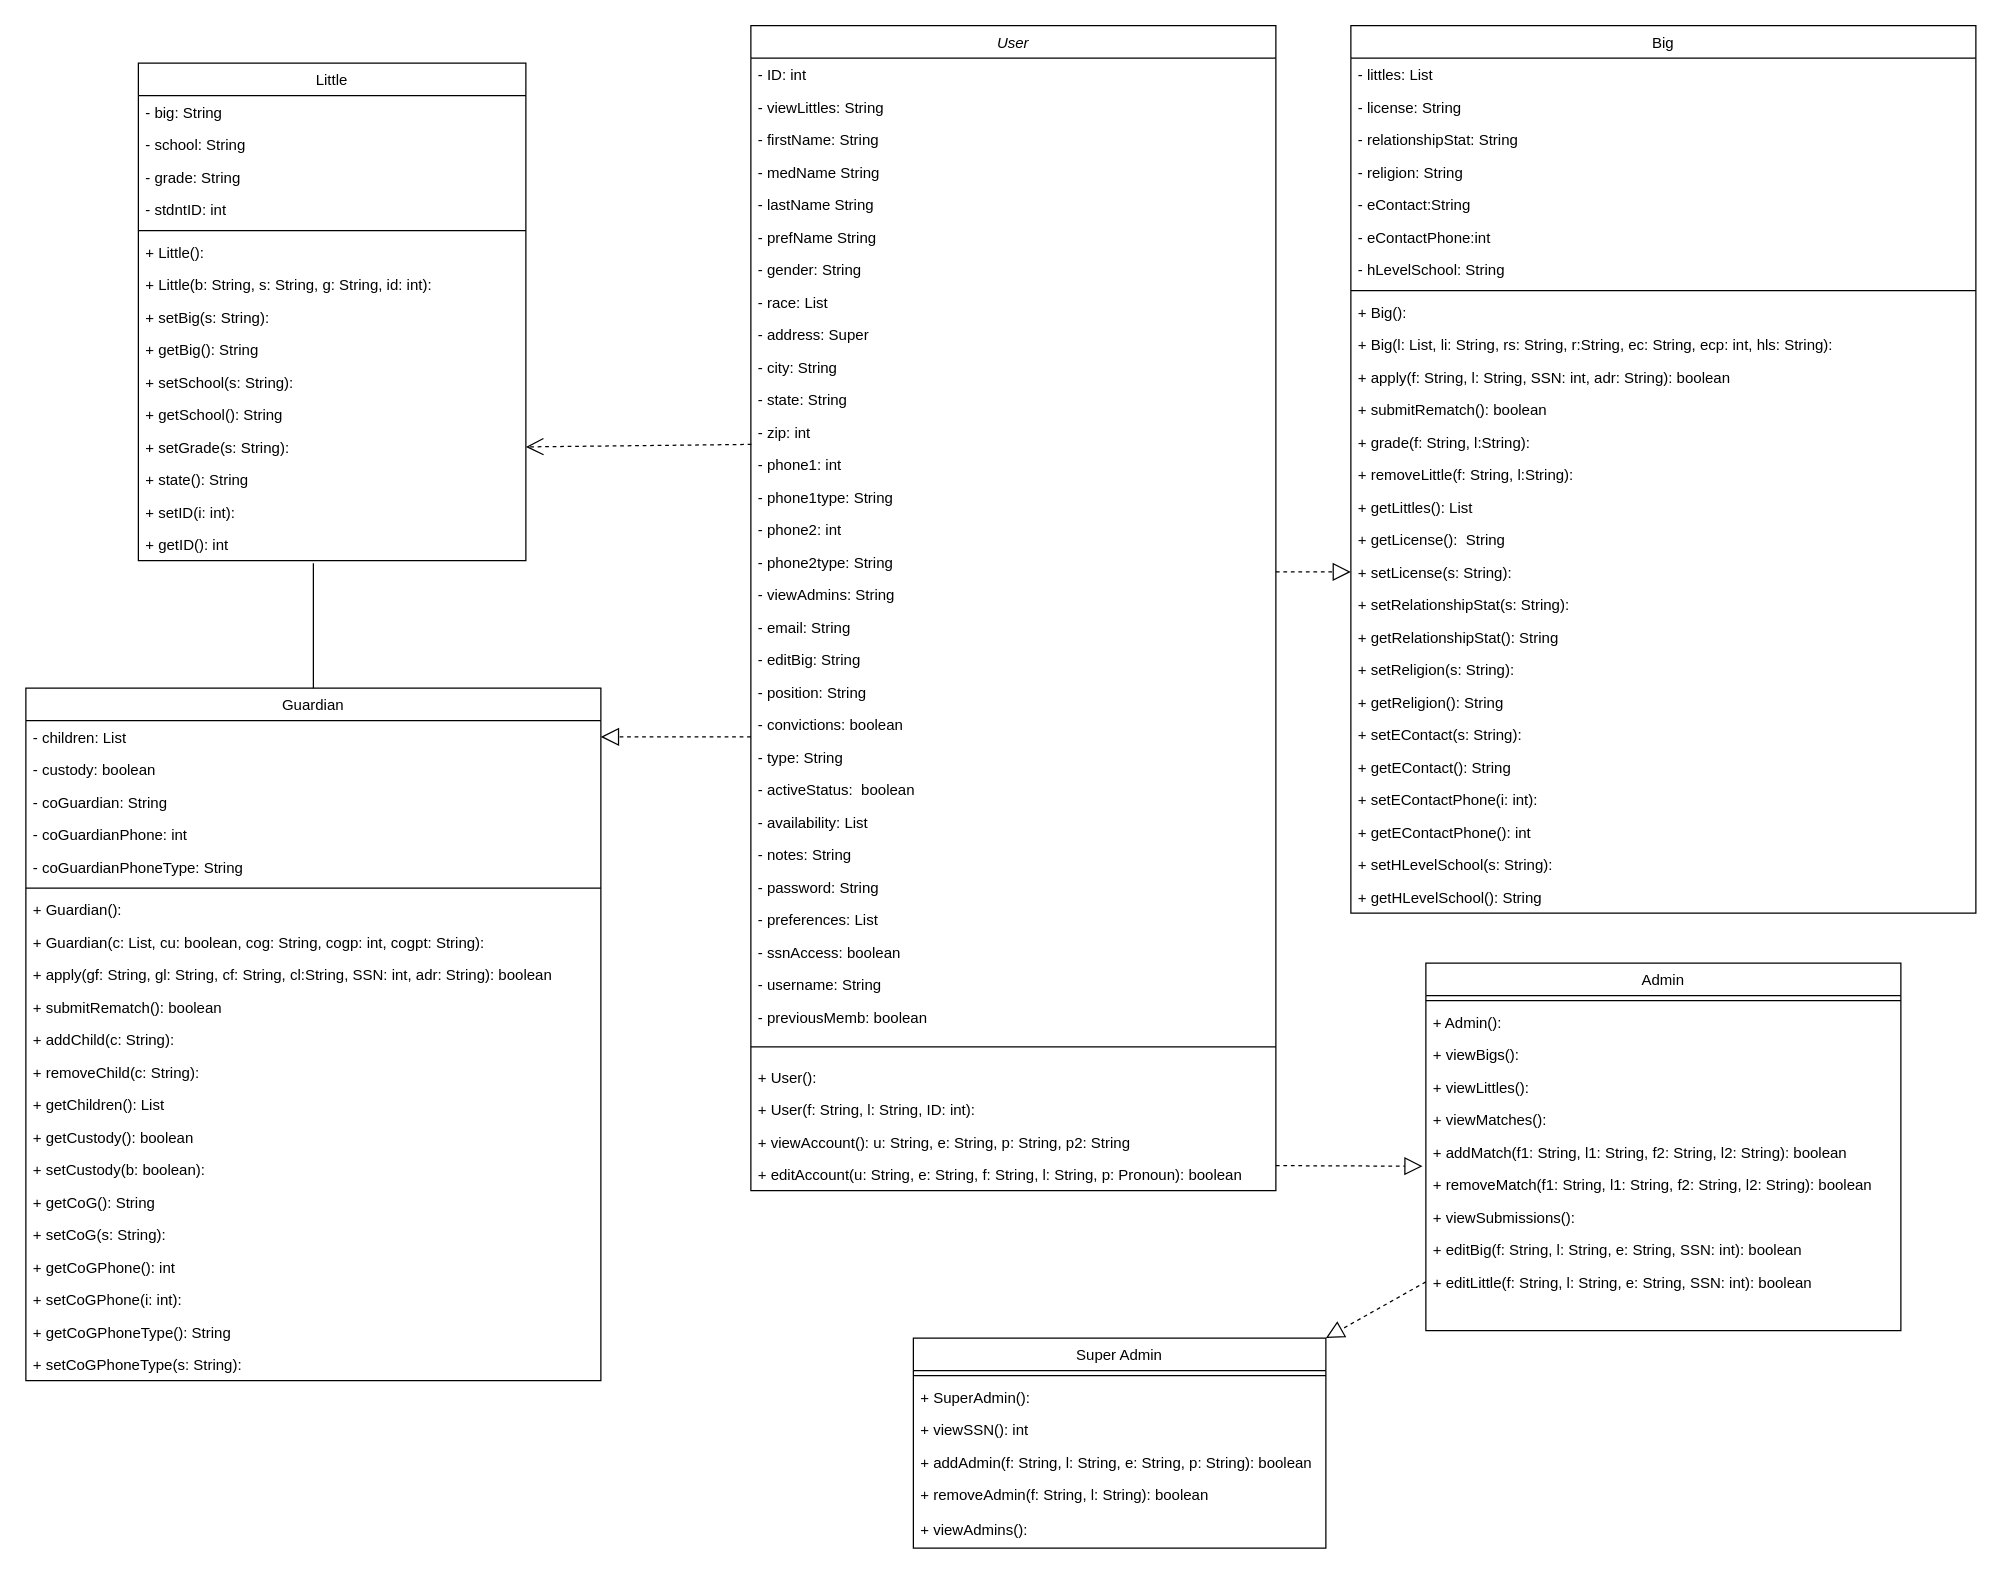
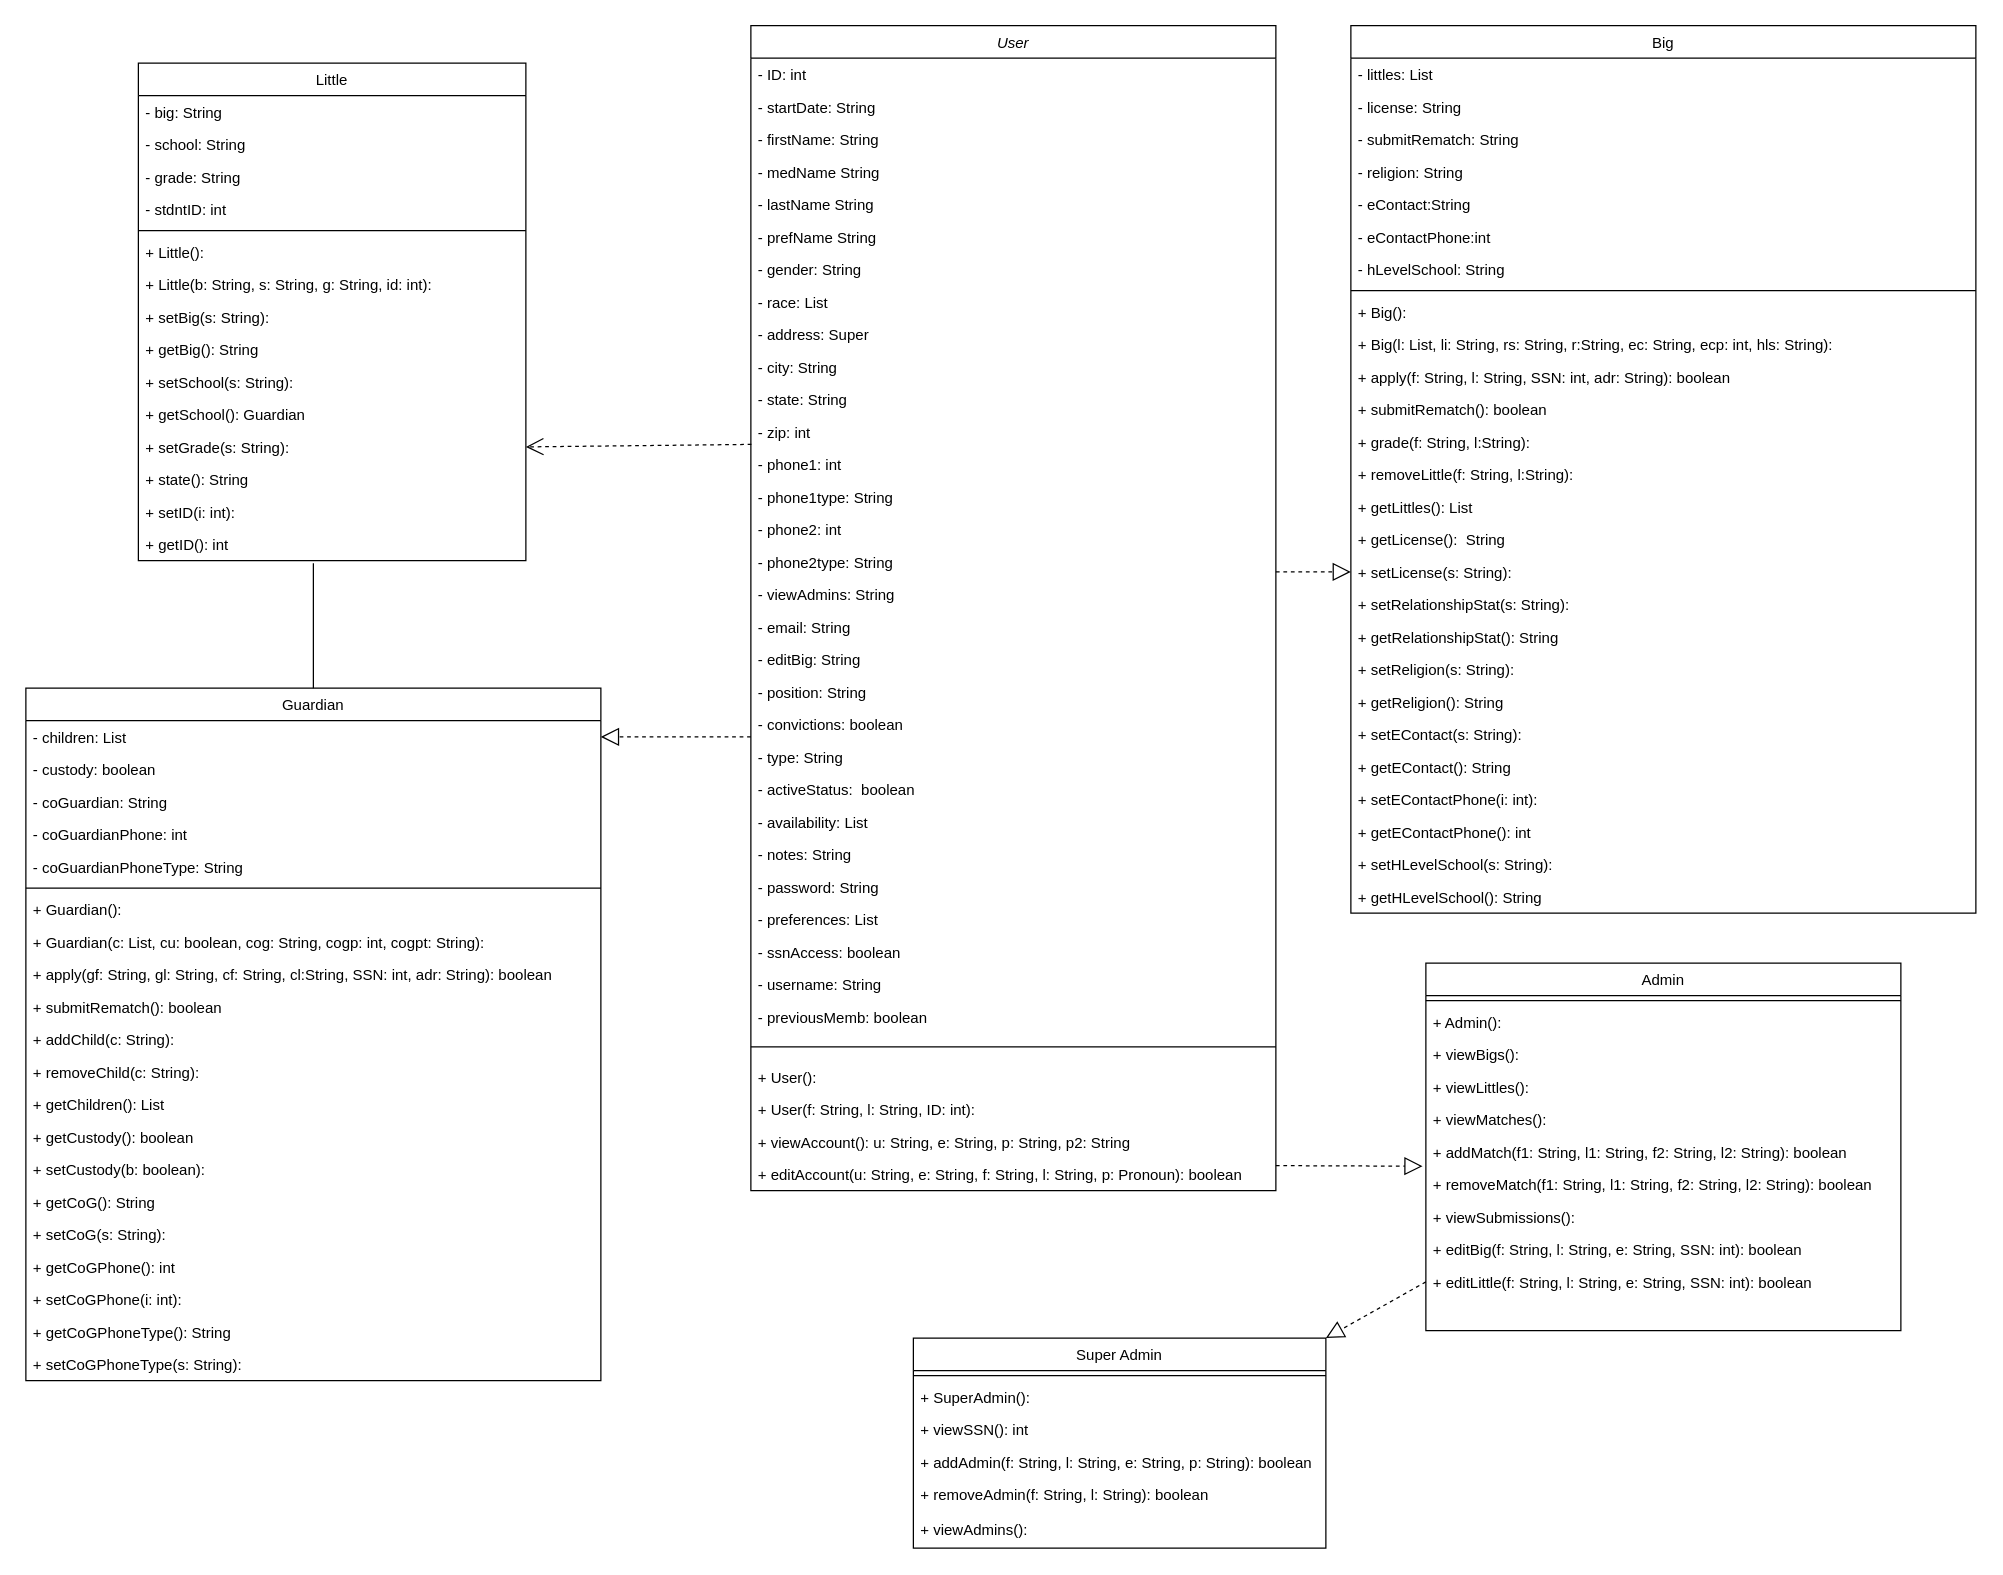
(832, 108) -> (830, 108)
(1453, 140) -> (1444, 140)
(223, 415) -> (232, 415)
